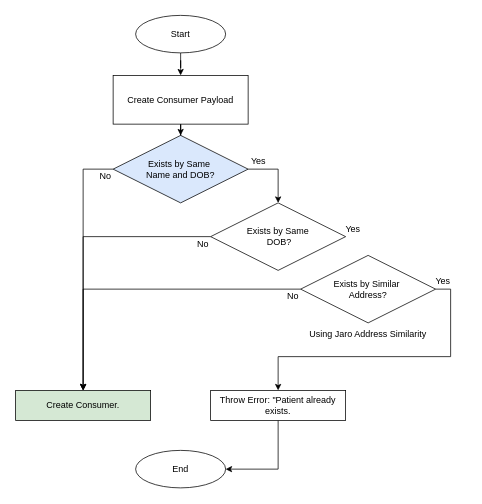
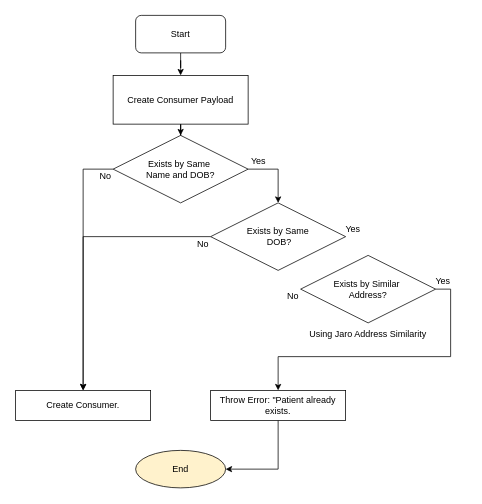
(180, 34) -> (180, 34)
(180, 169) -> (180, 169)
(192, 289) -> none
(83, 405) -> (83, 405)
(180, 469) -> (180, 469)
